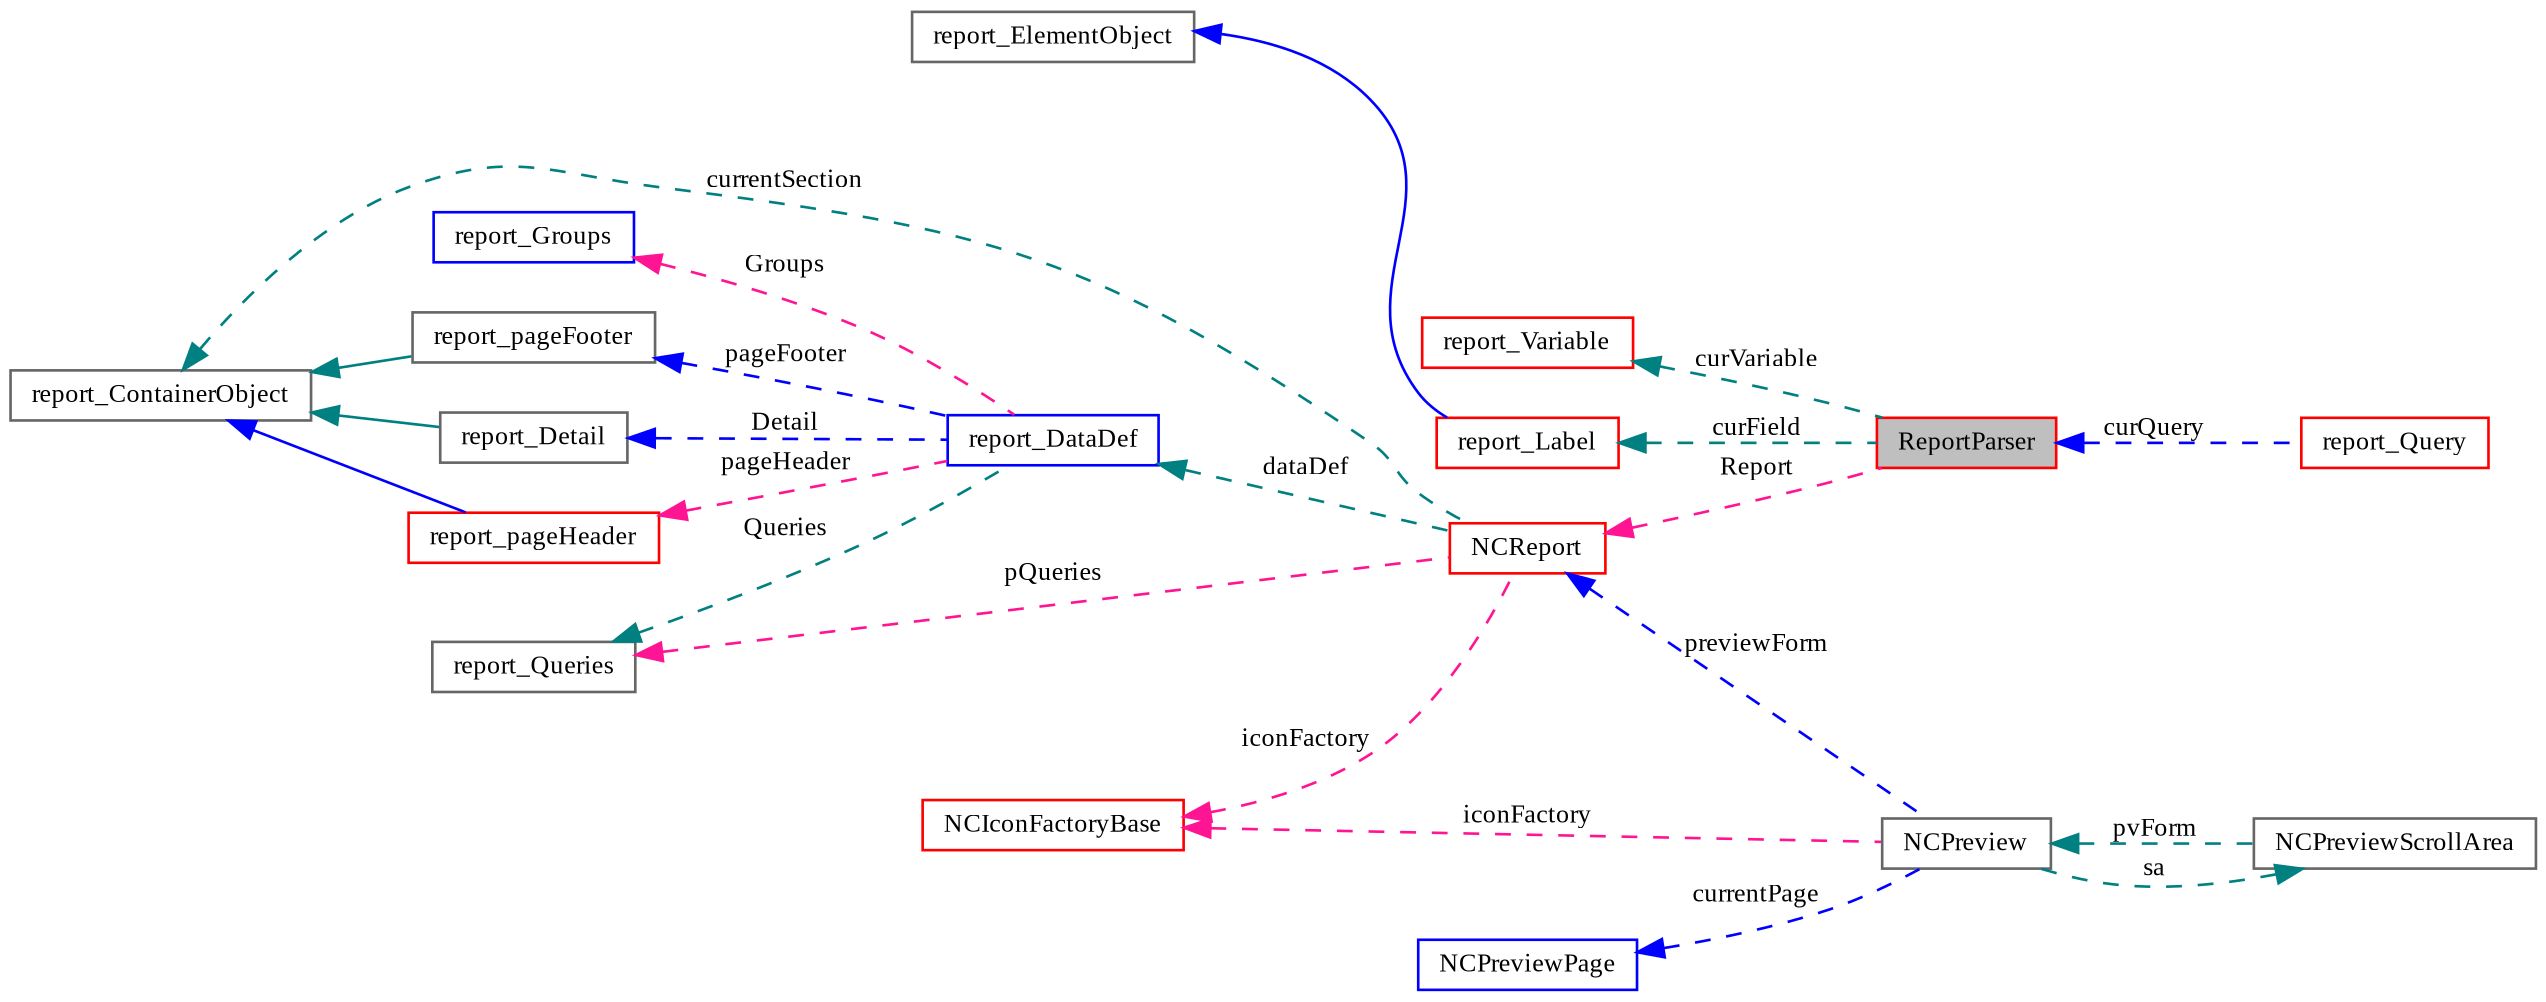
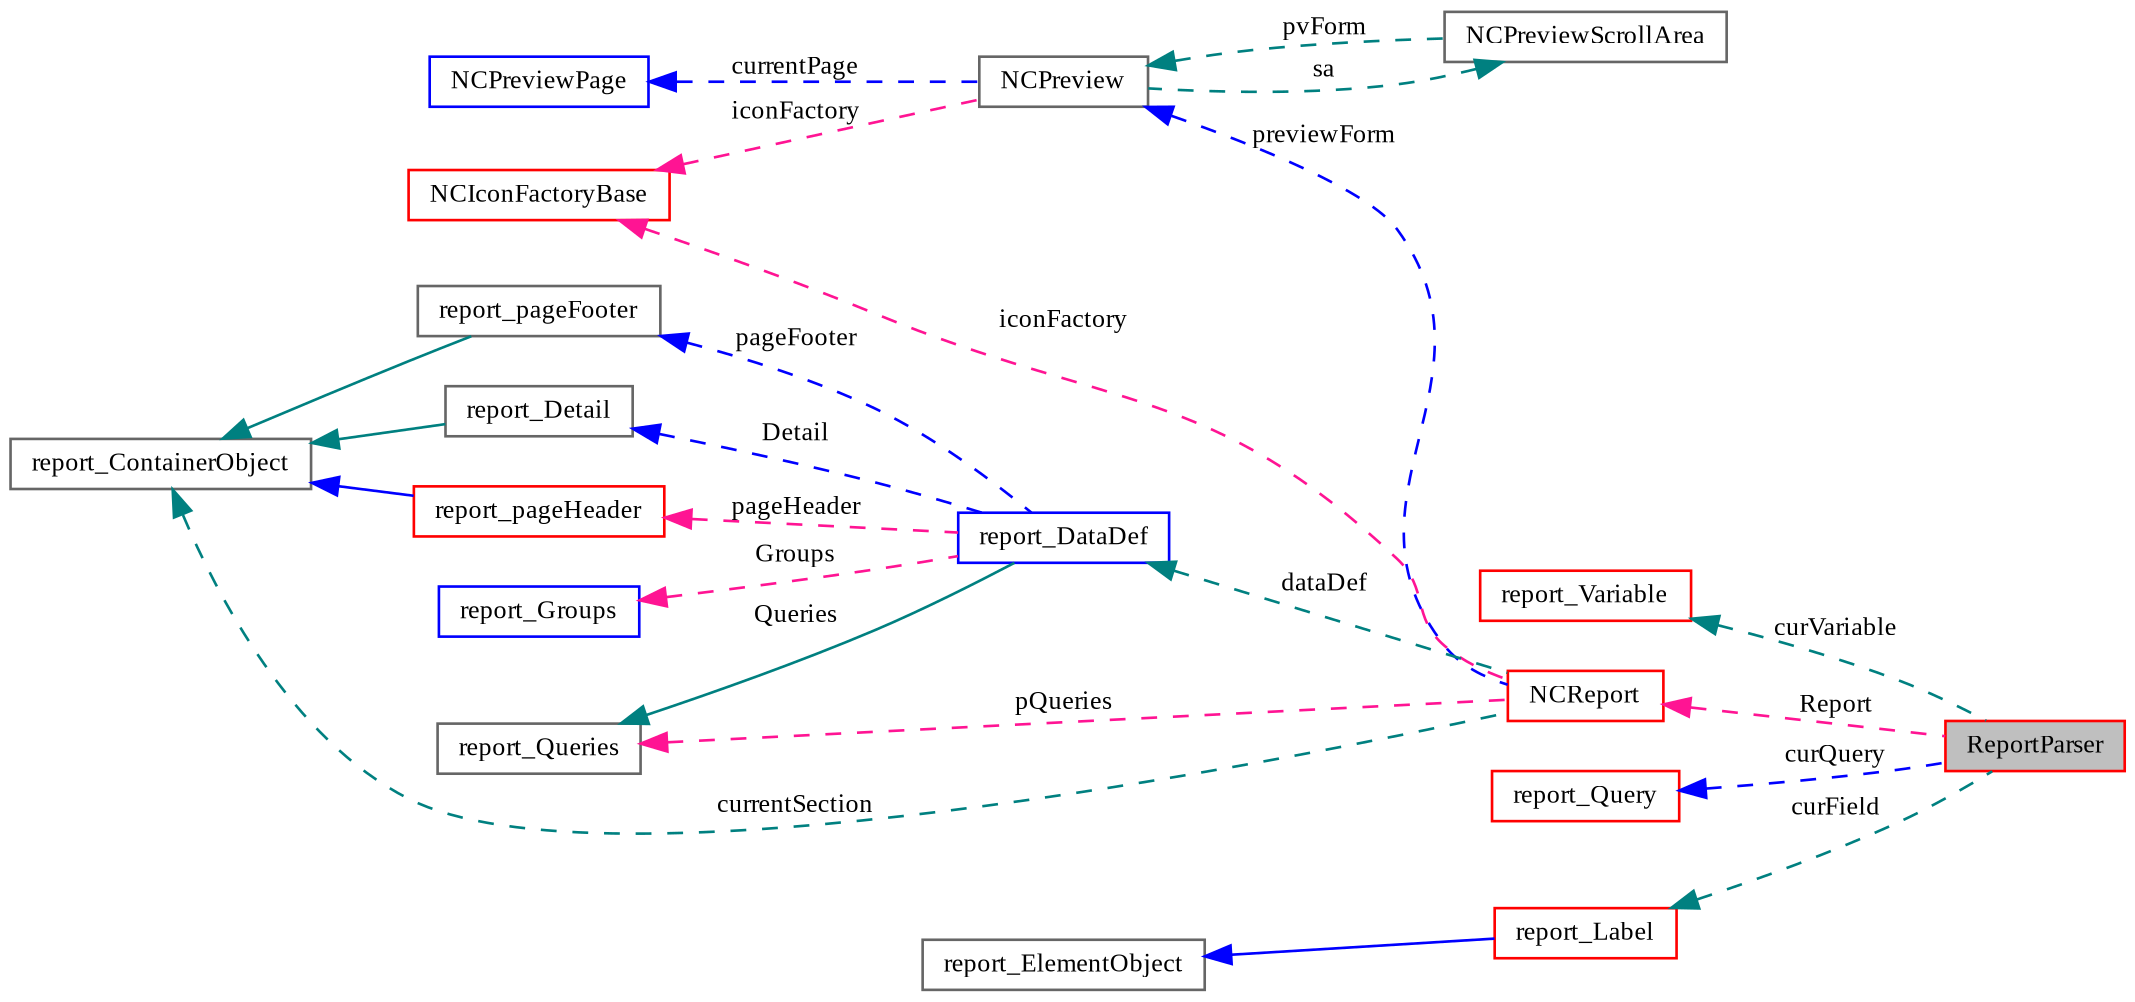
(2193, 443) -> (1826, 778)
(828, 559) -> (834, 647)
(1758, 704) -> (1434, 350)
